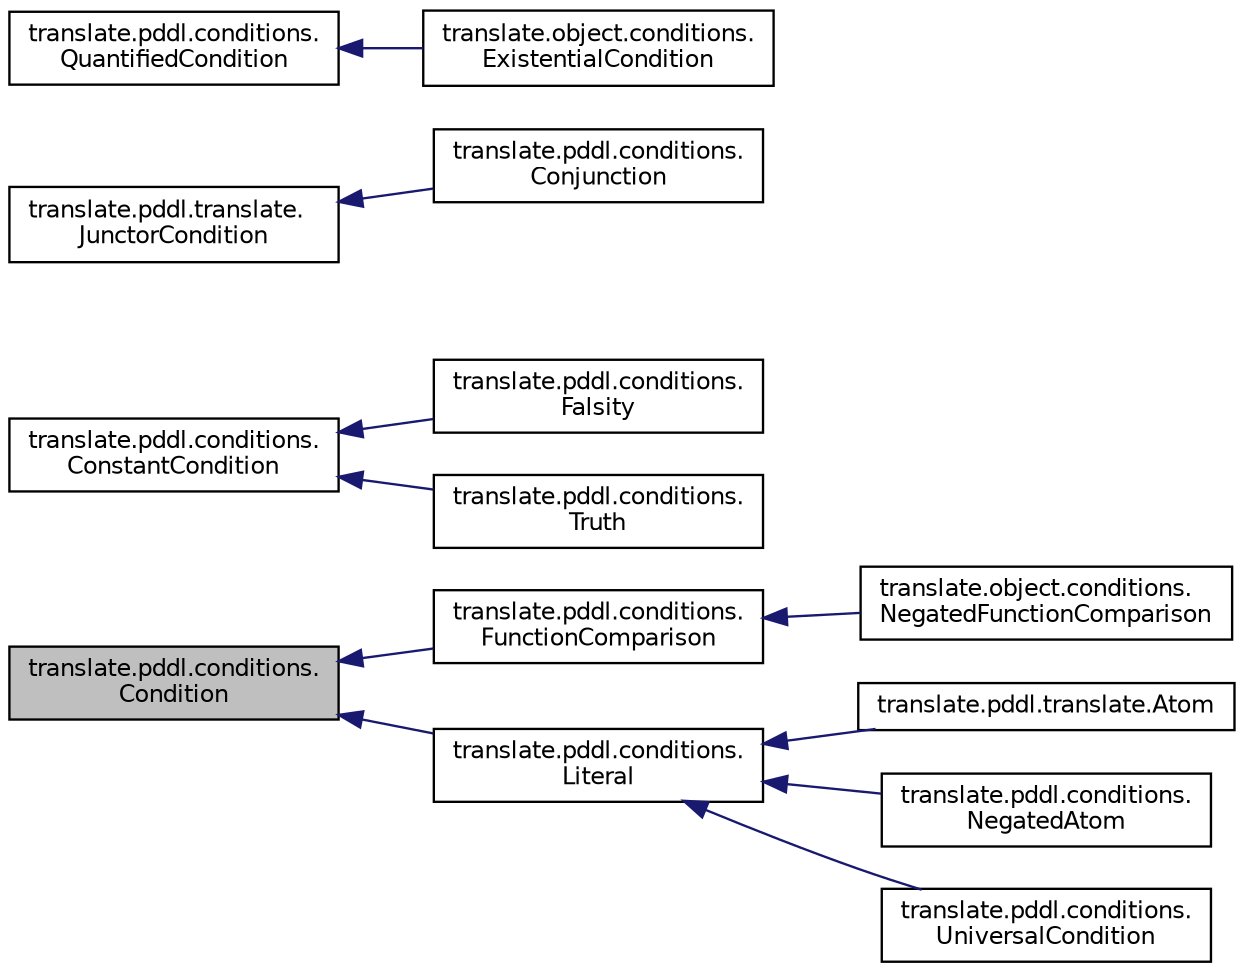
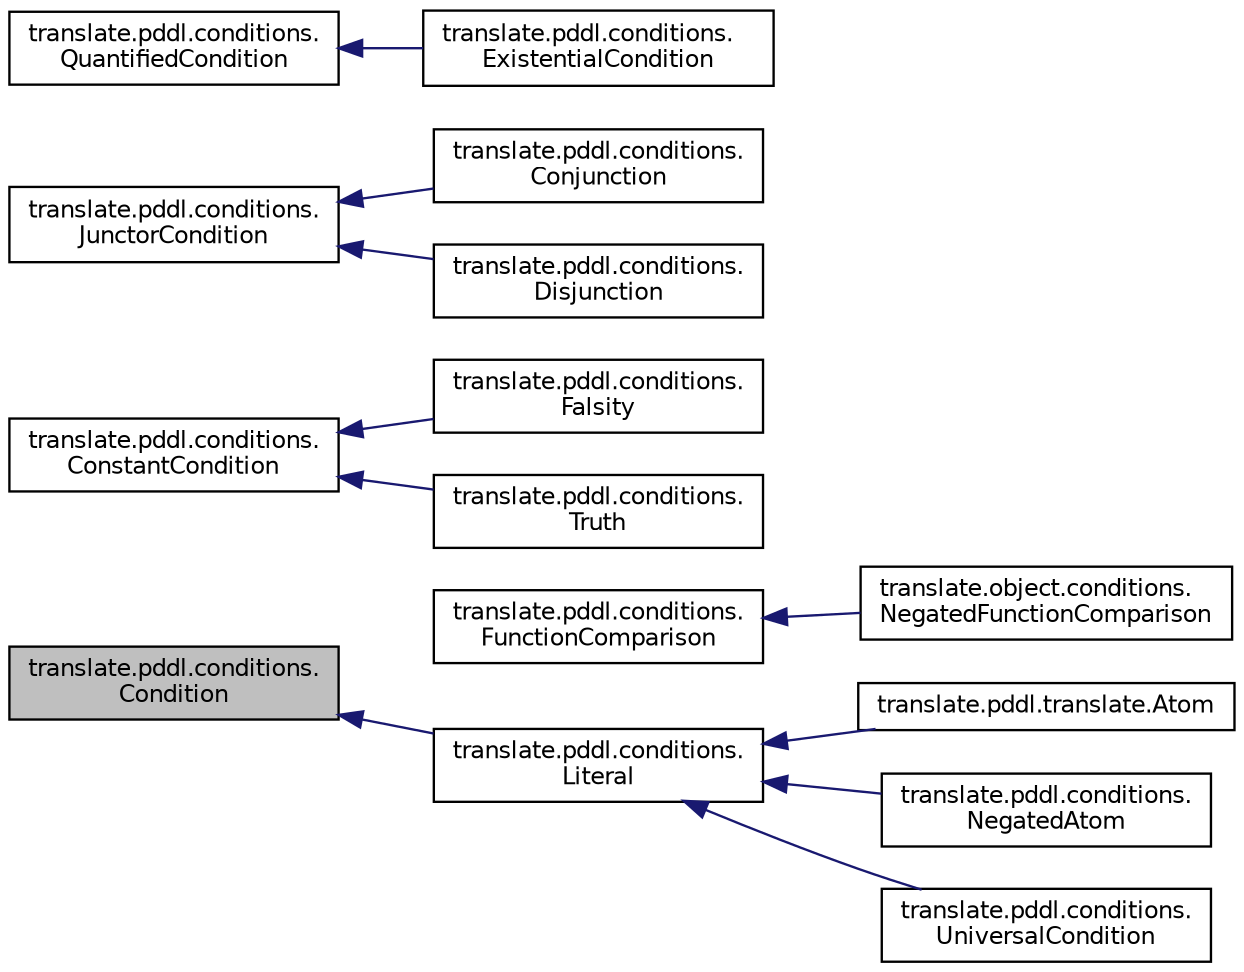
(598, 48) -> (598, 48)
(174, 225) -> (174, 225)
none -> (598, 281)
(398, 653) -> none
